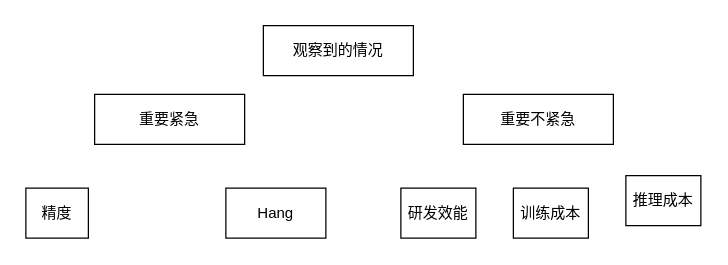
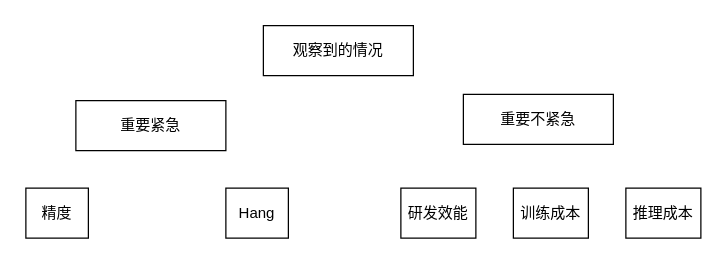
(169, 119) -> (151, 126)
(663, 201) -> (663, 213)
(276, 213) -> (257, 213)
